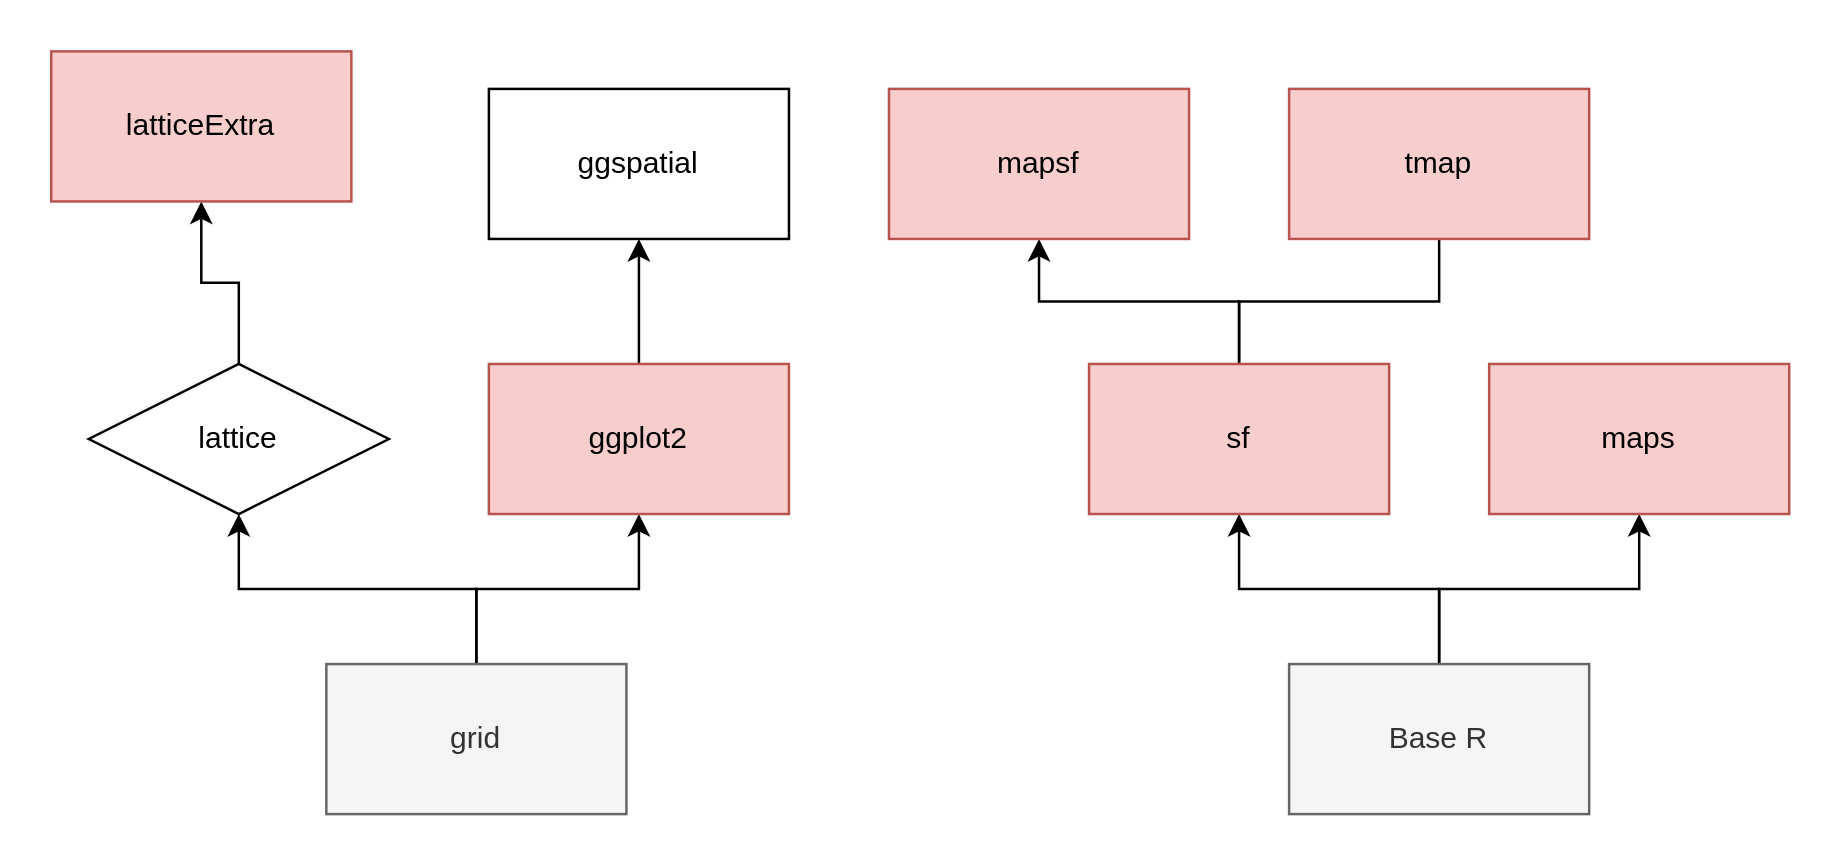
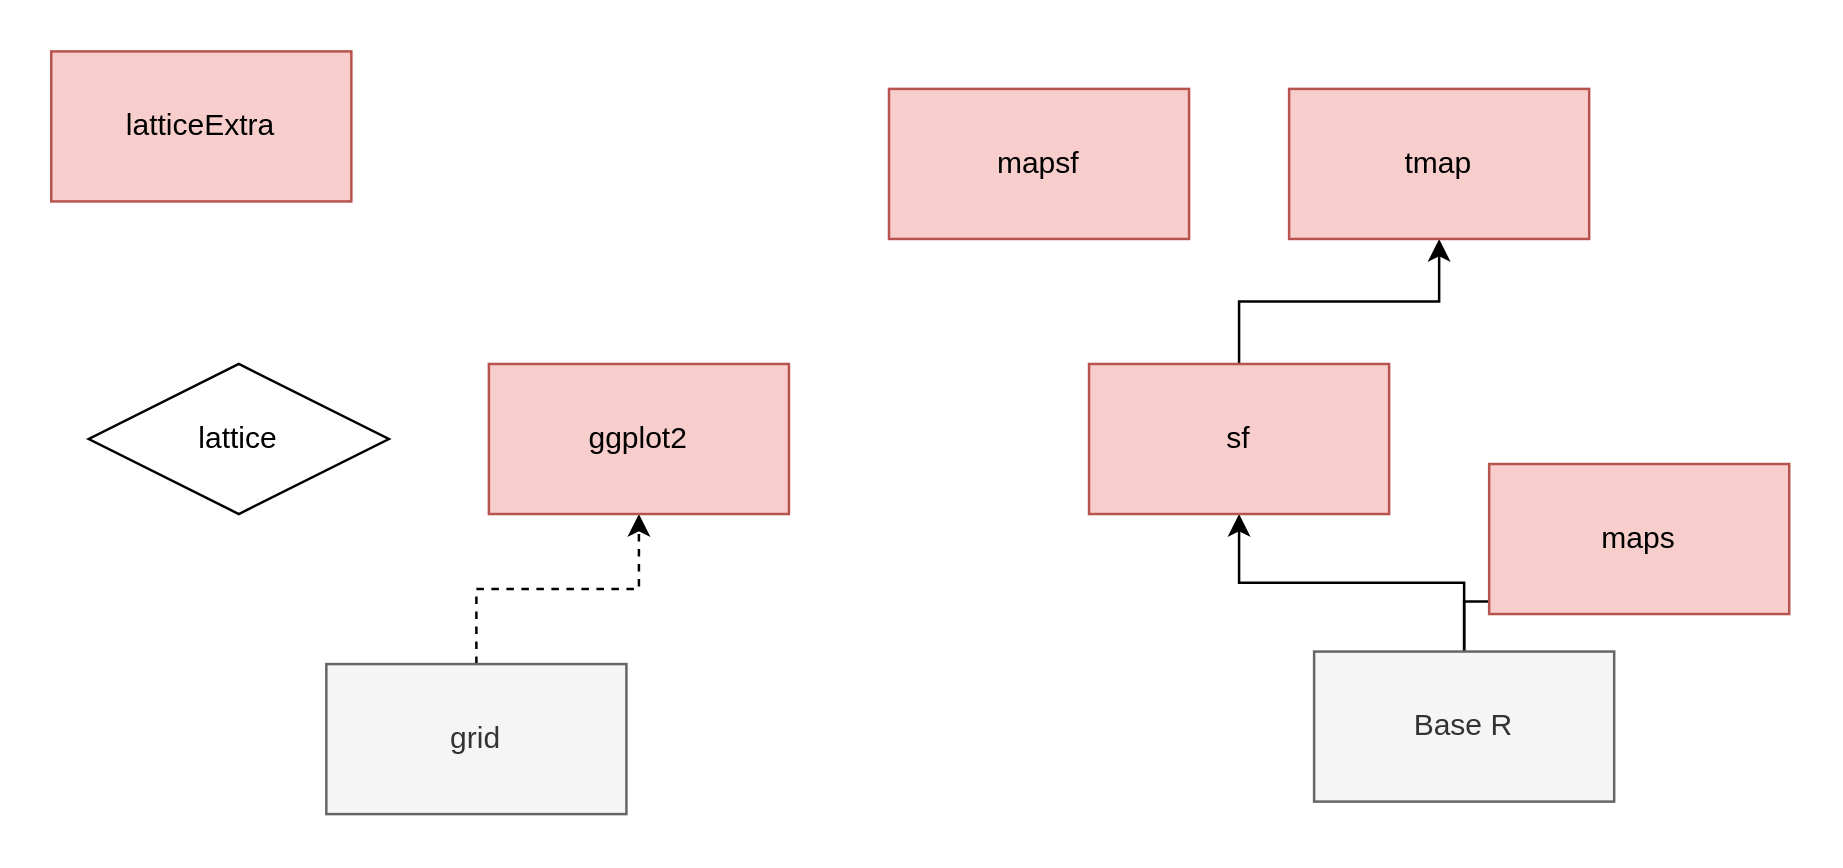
(639, 164) -> none
(1439, 249) -> (1439, 257)
(229, 283) -> none
(1113, 301) -> none
(639, 310) -> none
(1639, 439) -> (1639, 539)
(326, 589) -> none
(590, 589) -> (590, 589)
(1439, 739) -> (1464, 726)
